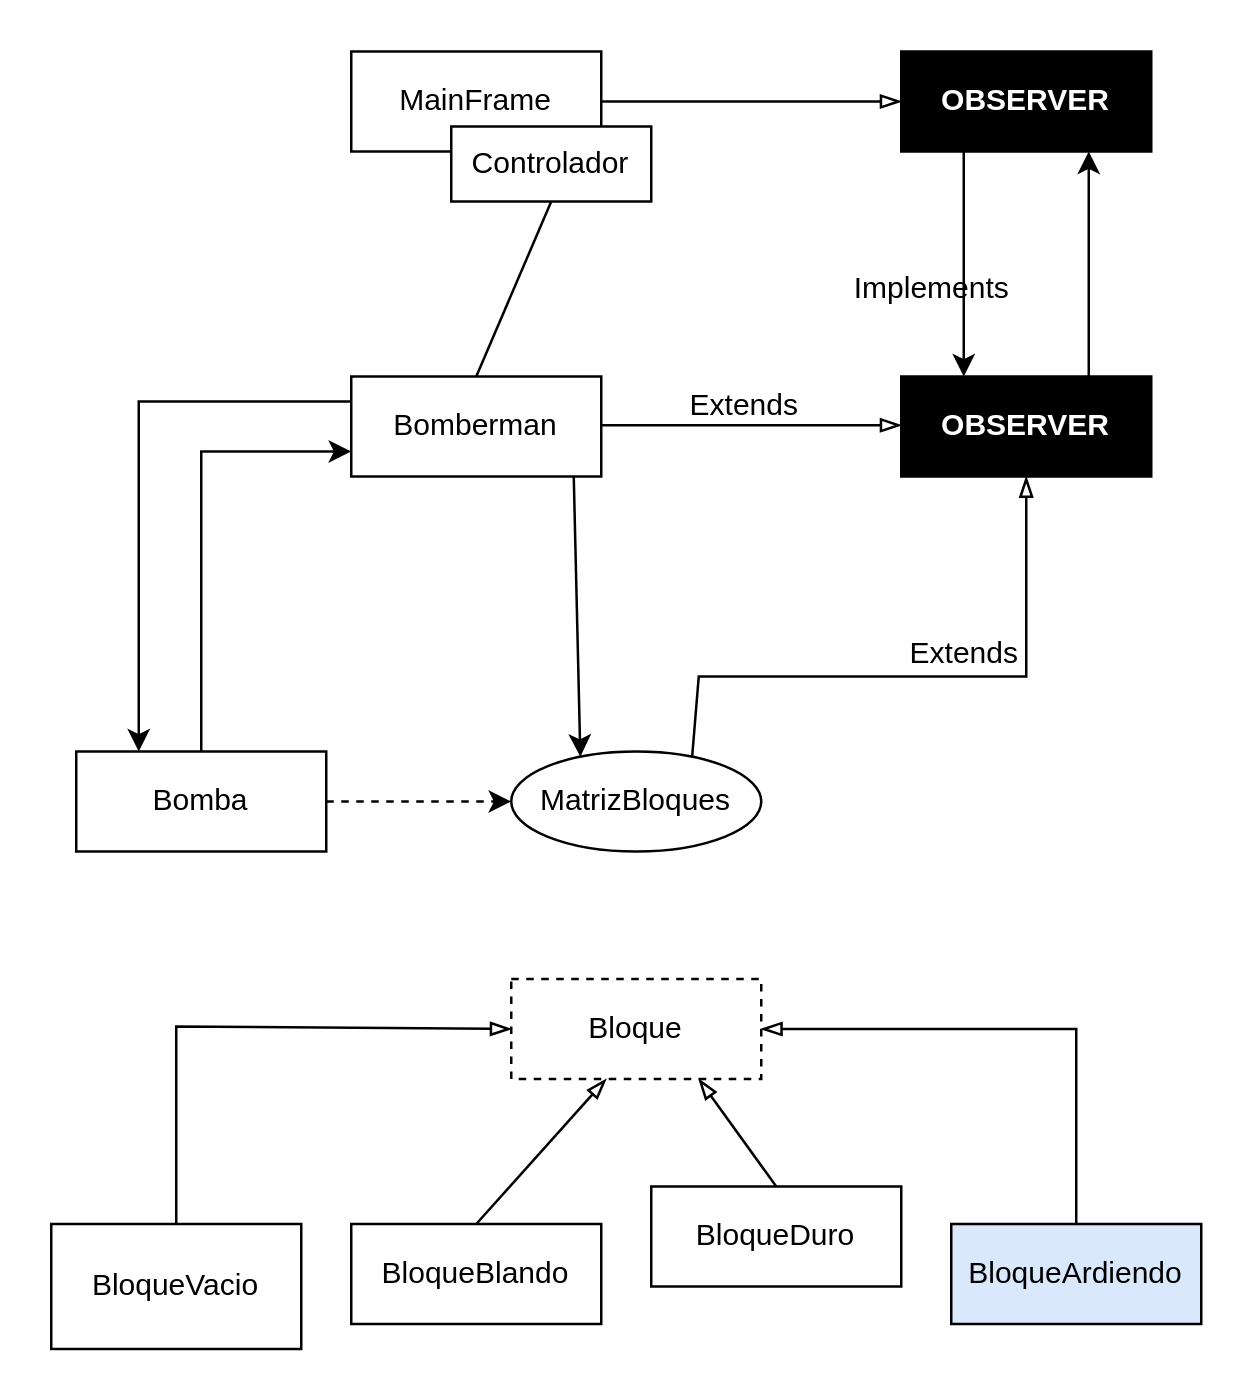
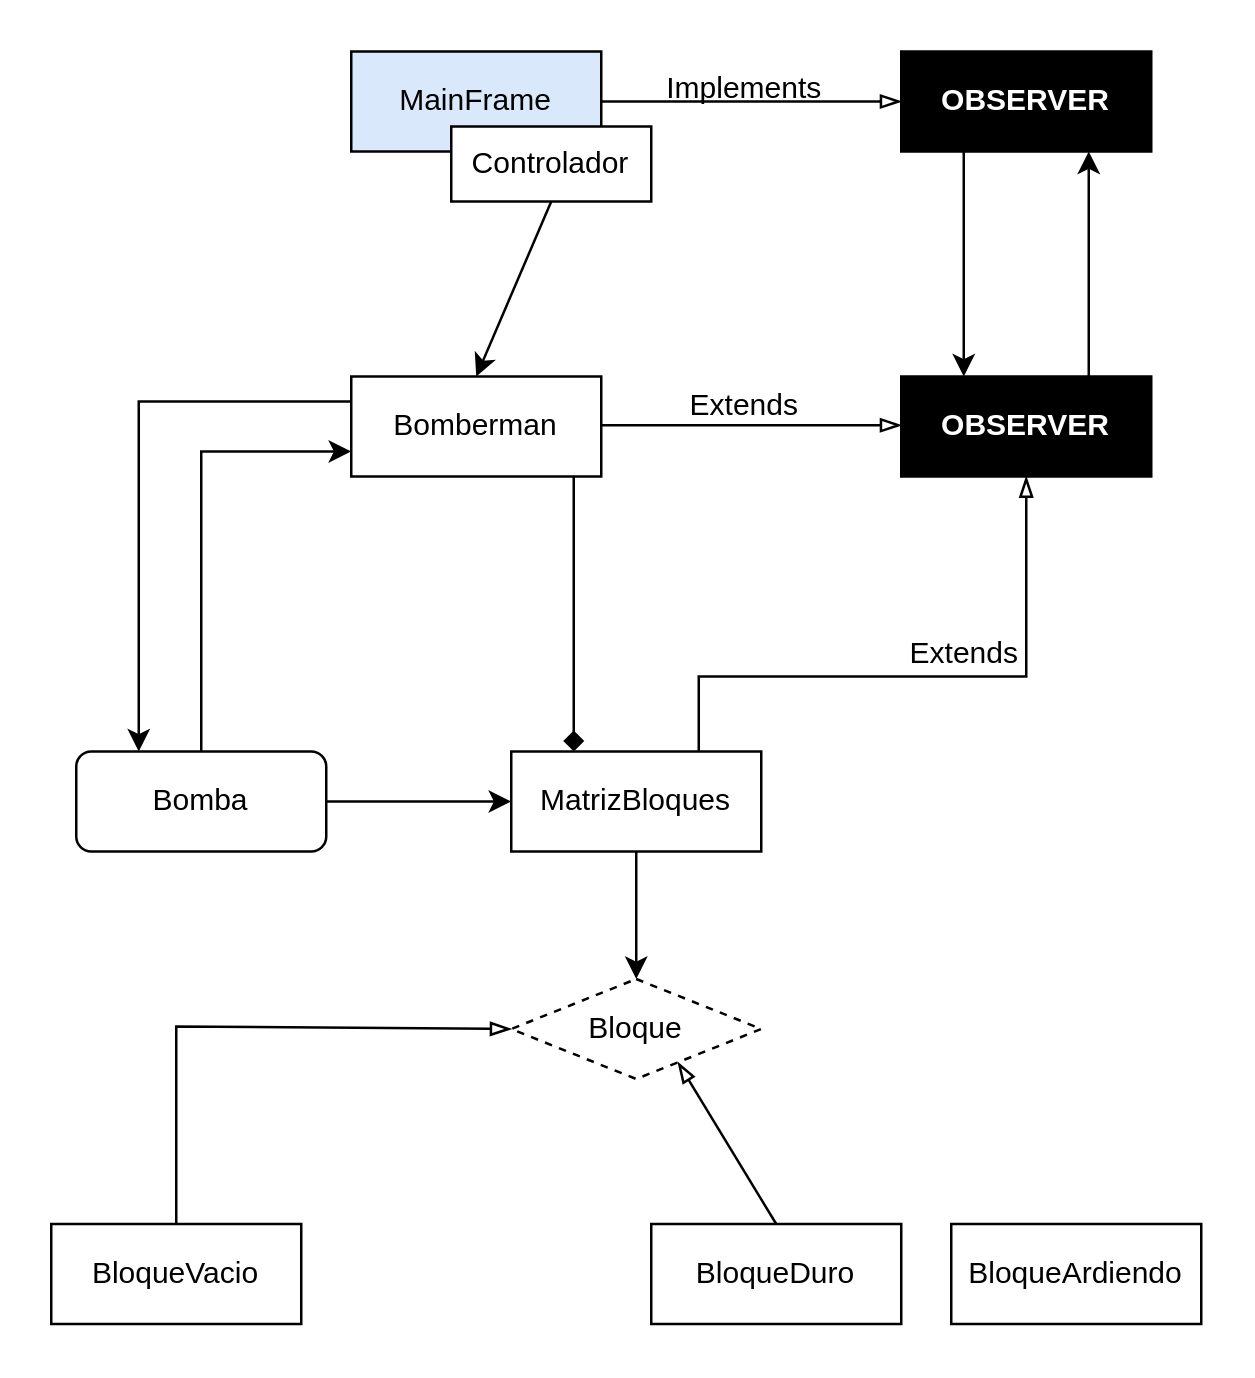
(476, 101) -> (476, 101)
(931, 289) -> (744, 89)
(481, 366) -> (483, 360)
(577, 617) -> (574, 614)
(201, 801) -> (201, 801)
(412, 801) -> (412, 801)
(636, 801) -> (636, 801)
none -> (636, 907)
(636, 1029) -> (636, 1029)
(1027, 1029) -> none
(534, 1159) -> none
(776, 1236) -> (776, 1274)
(476, 1274) -> none
(1076, 1274) -> (1076, 1274)
(176, 1286) -> (176, 1274)
